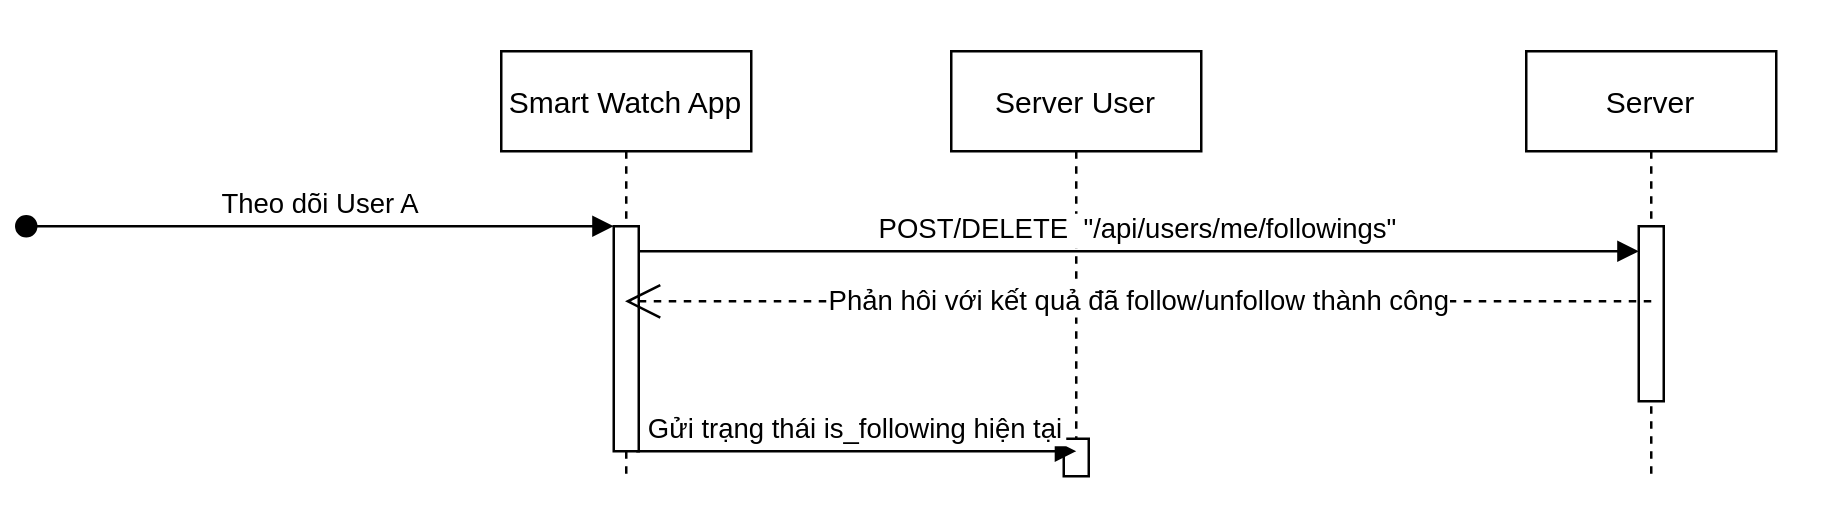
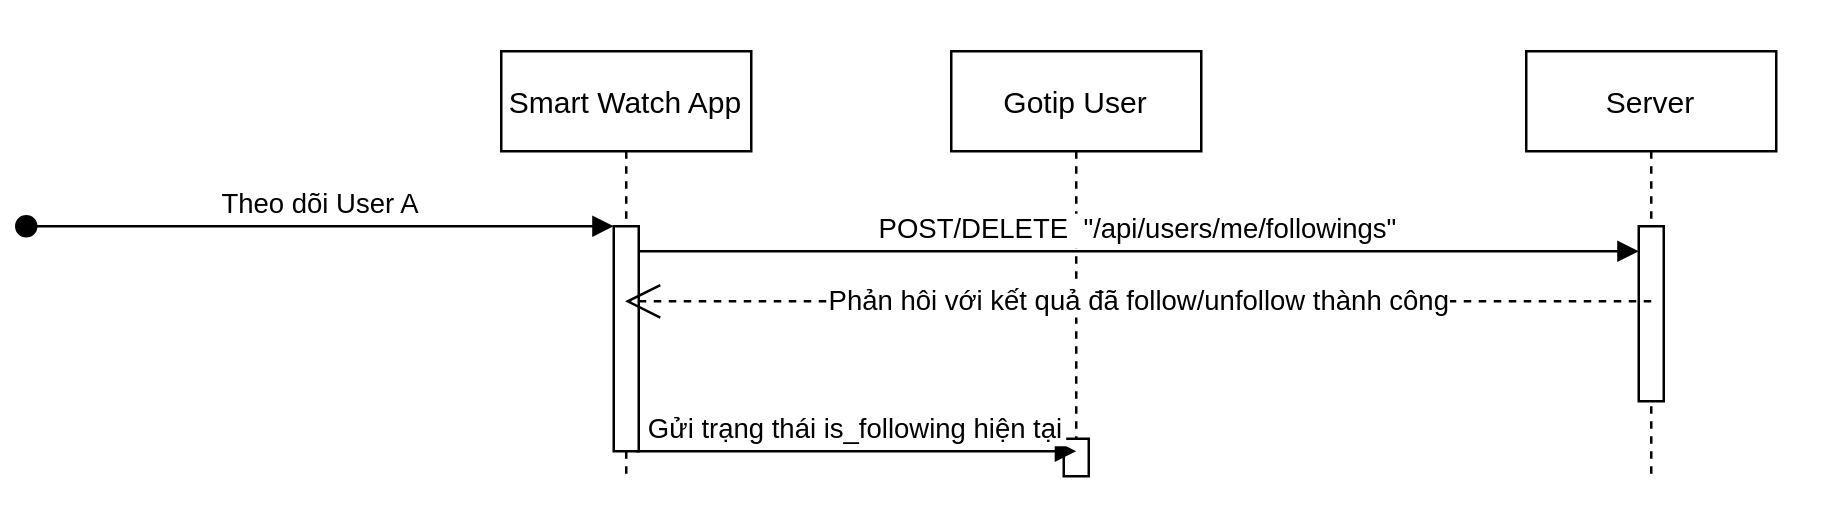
(1075, 103) -> (1075, 103)
